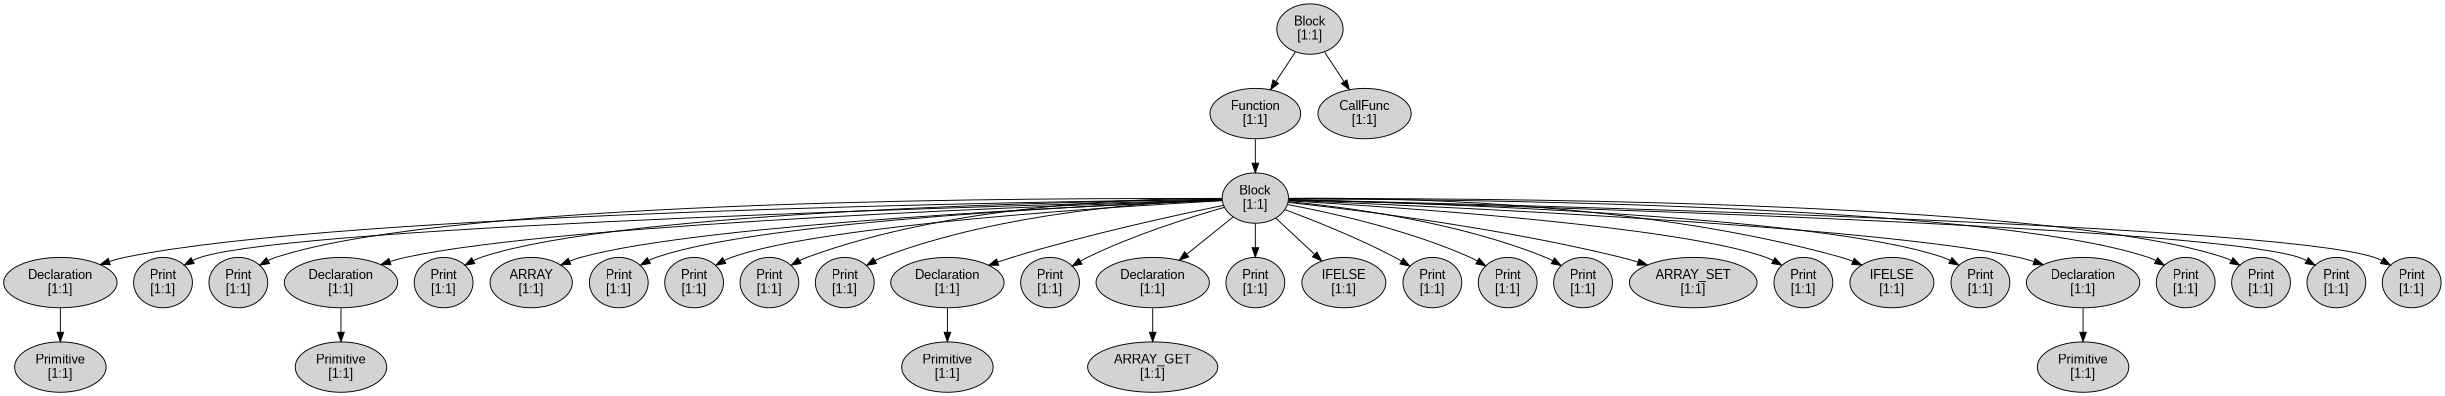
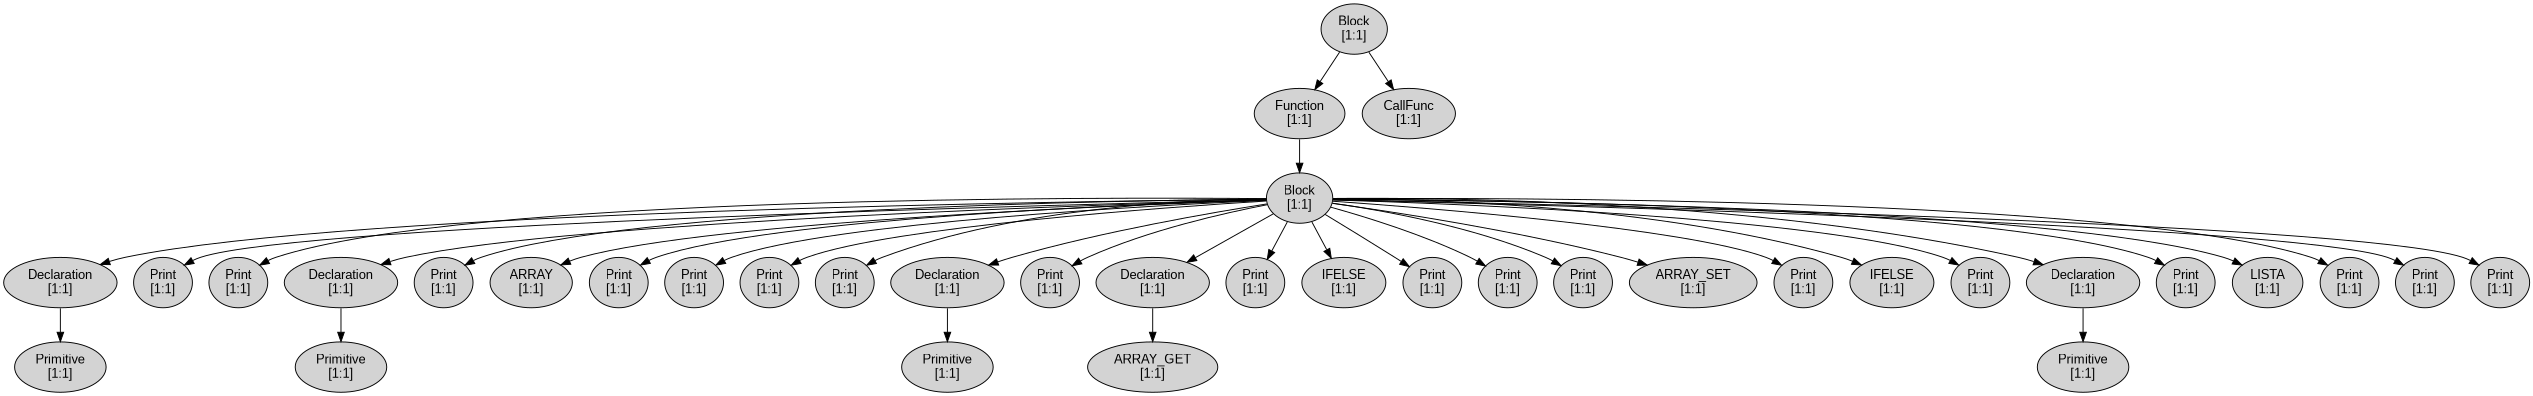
none -> (2268, 283)
